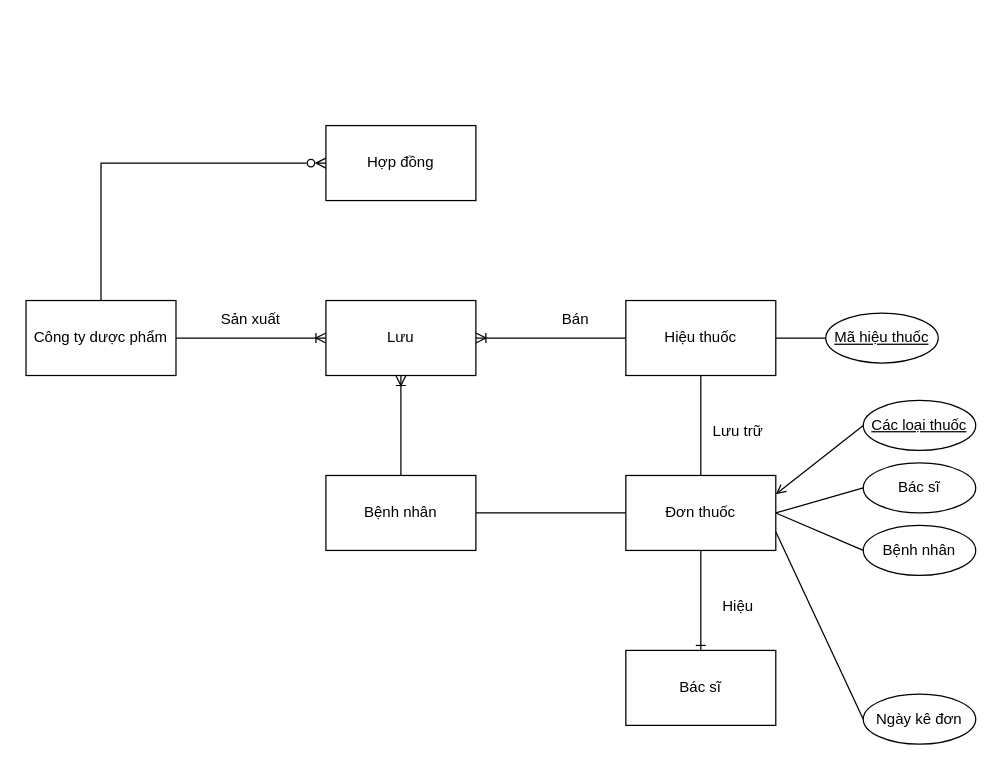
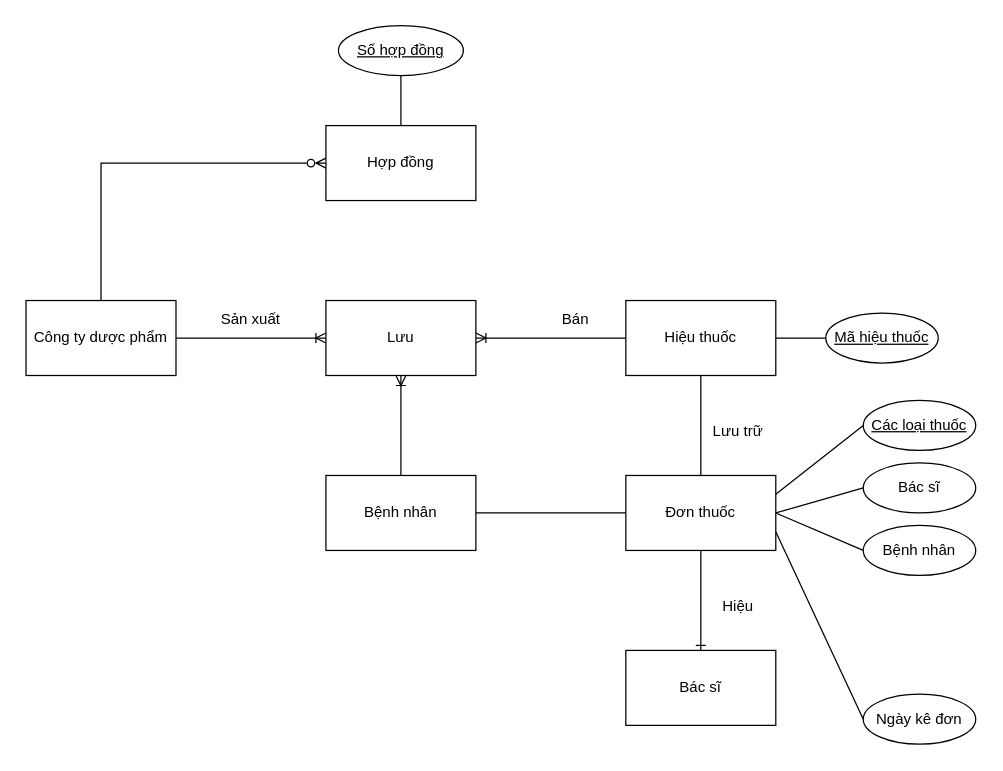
none -> (401, 51)
none -> (401, 101)
(780, 491) -> (780, 491)
